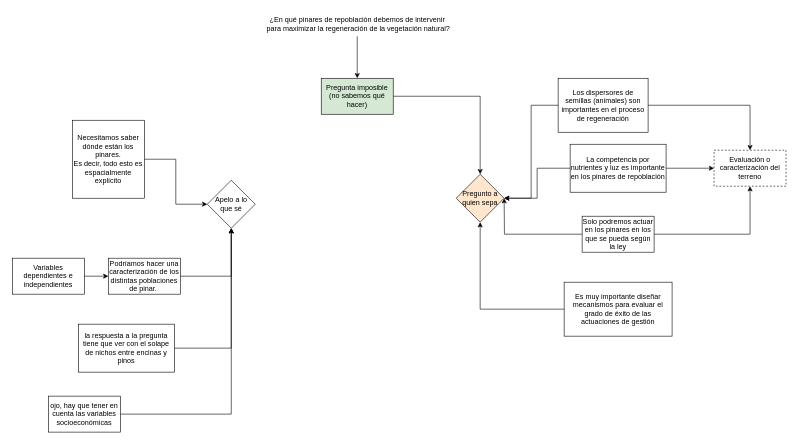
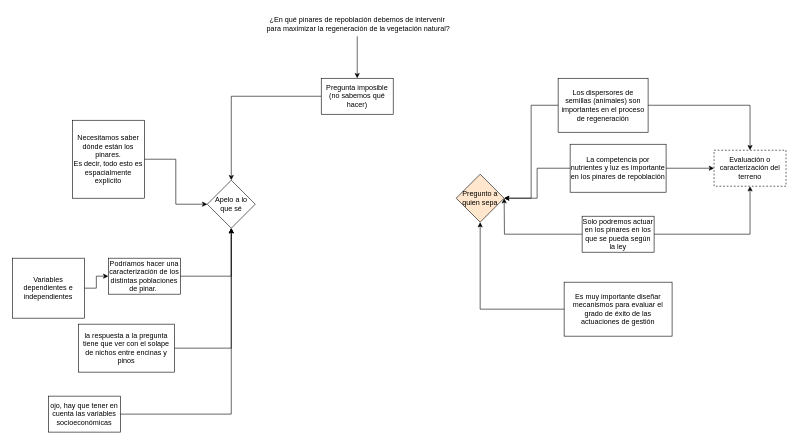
(357, 96) -> (357, 96)
(479, 96) -> (231, 96)
(48, 276) -> (48, 288)
